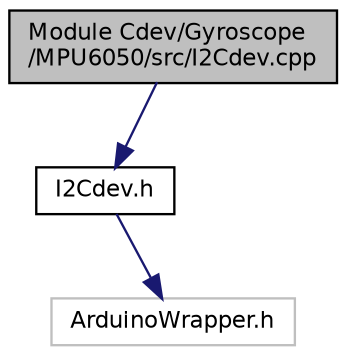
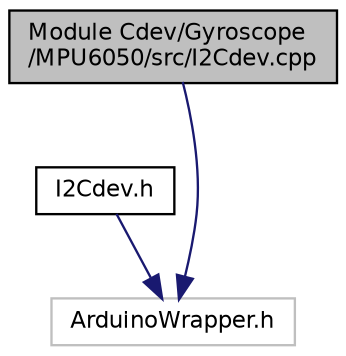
(141, 115) -> (198, 179)
